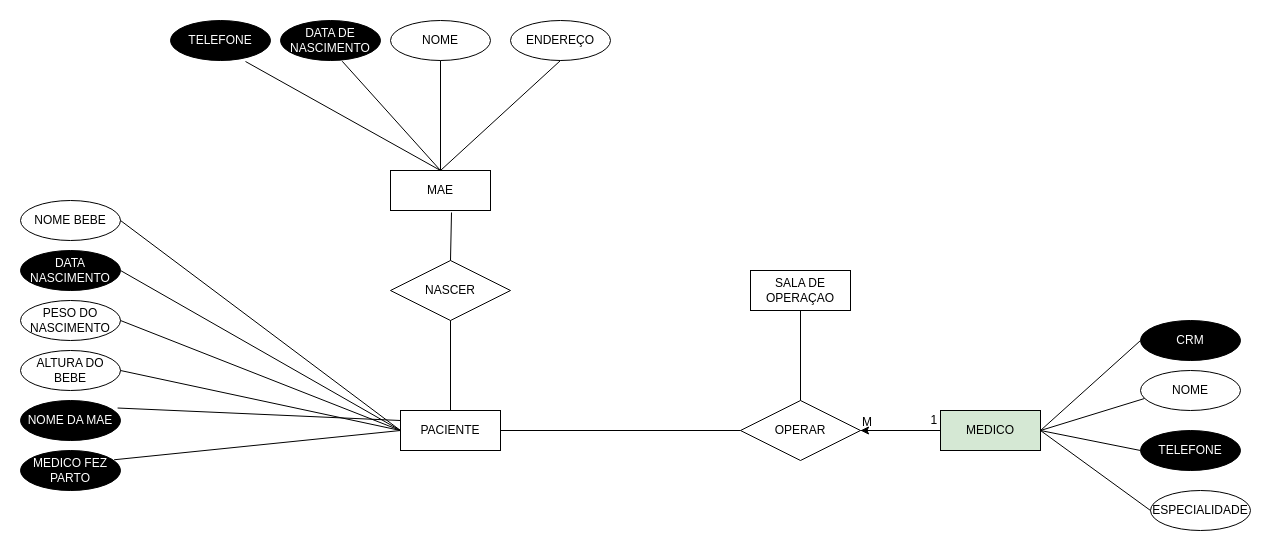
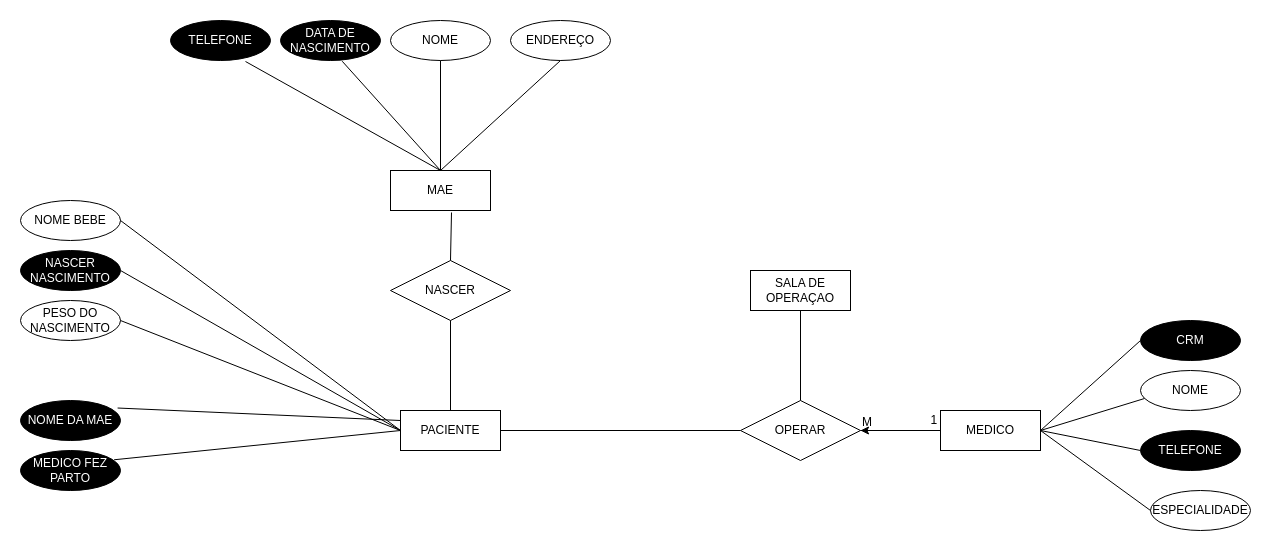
(71, 271) -> (71, 271)
(71, 371) -> none
(227, 393) -> none
(991, 431) -> (991, 431)
